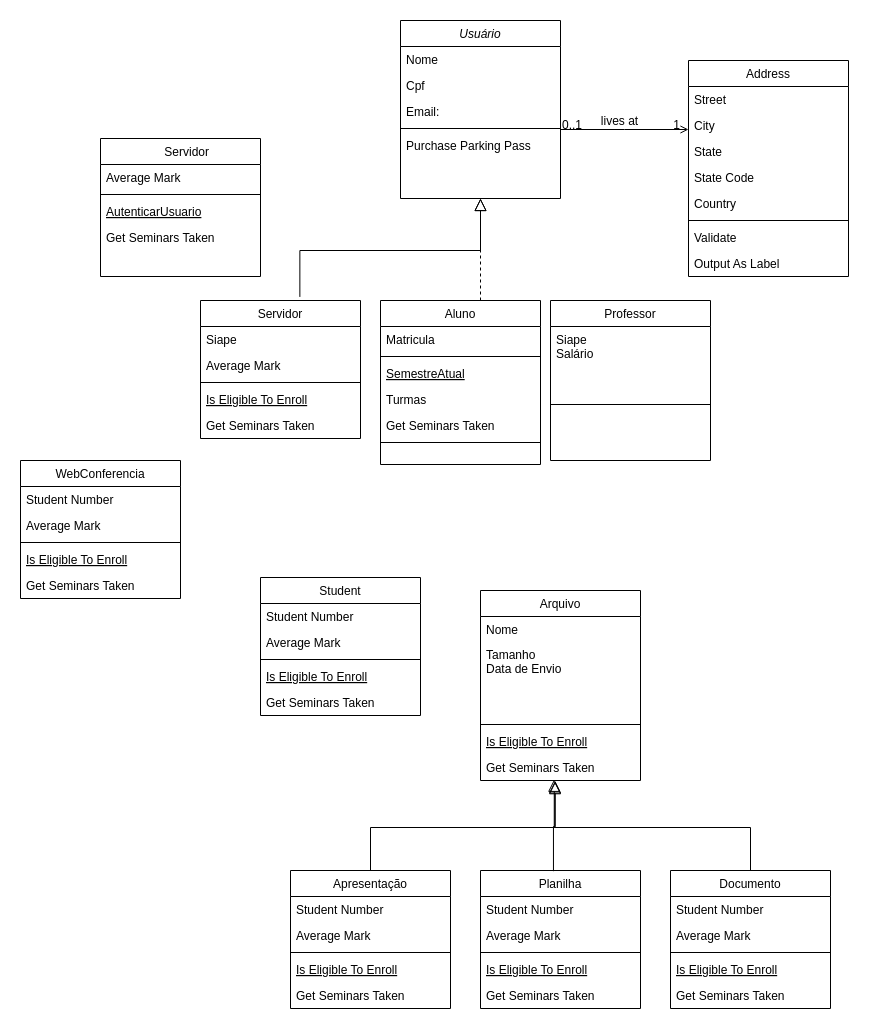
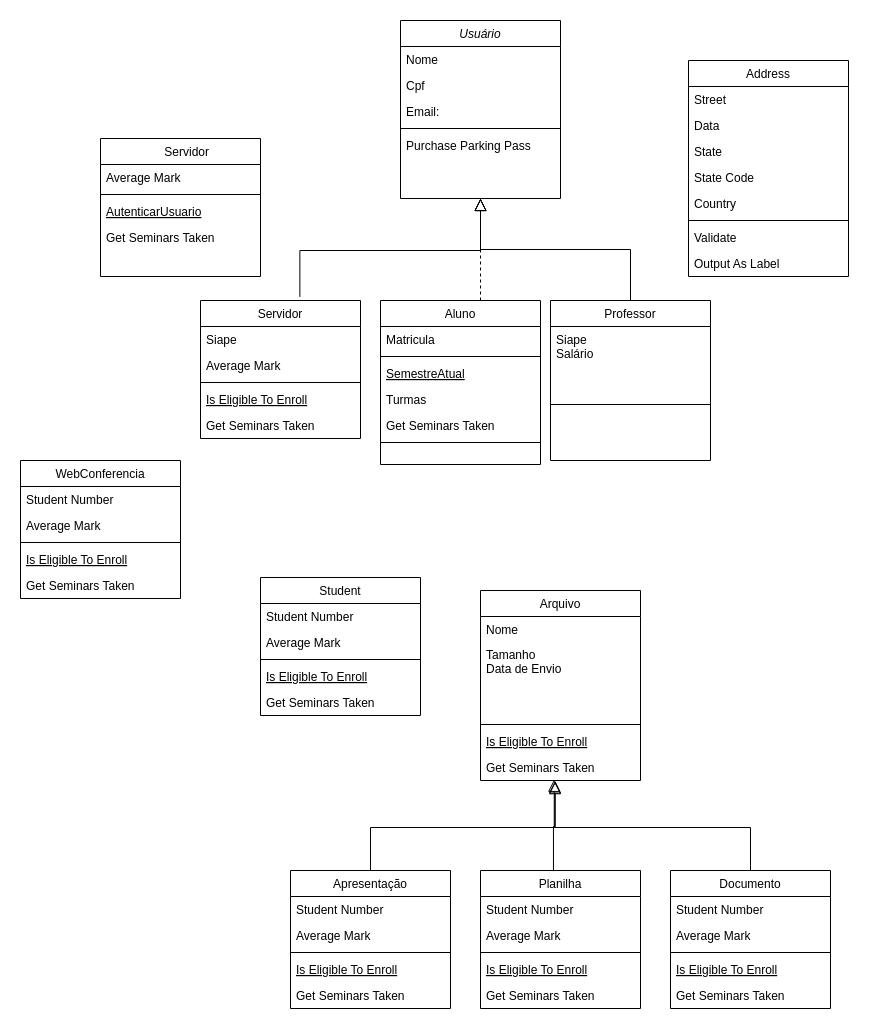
(706, 126) -> (707, 126)
(624, 130) -> none
none -> (582, 250)
